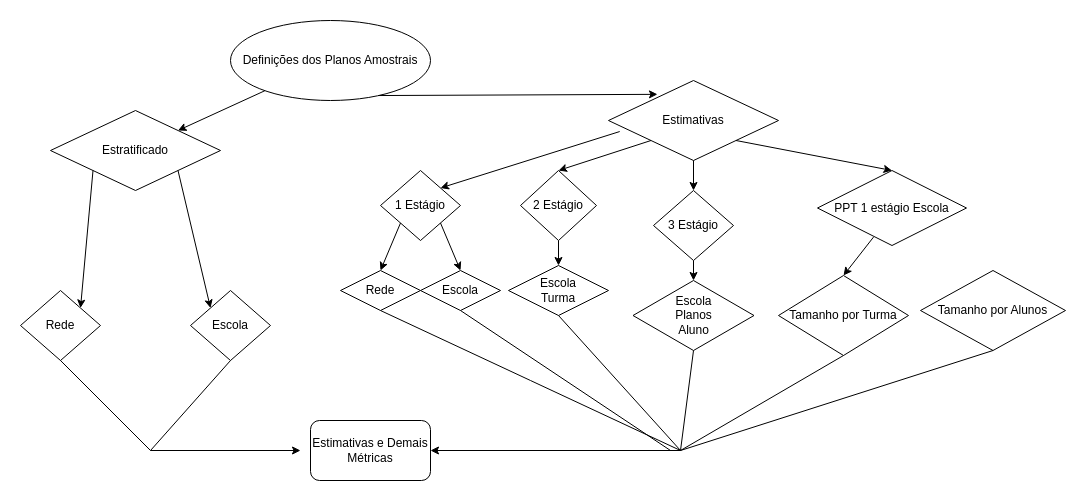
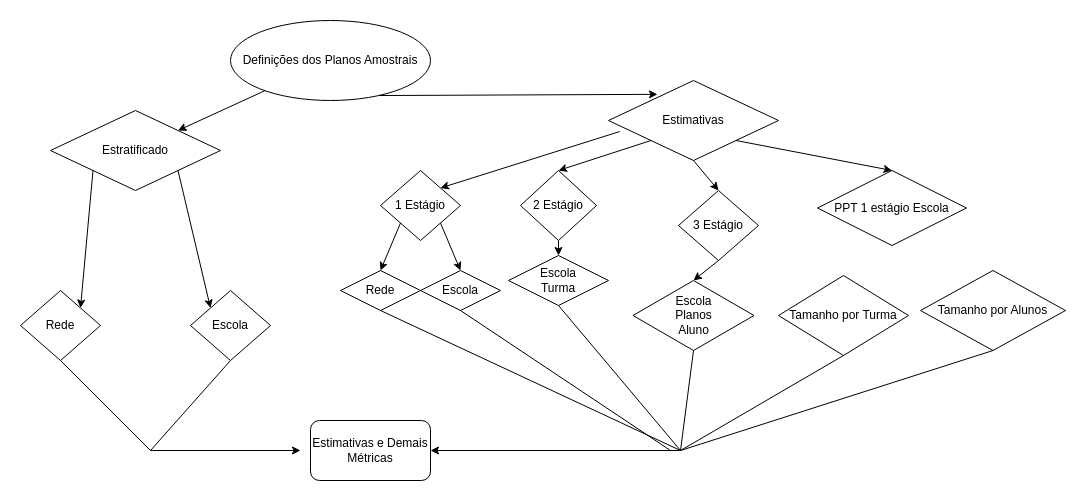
(694, 226) -> (719, 226)
(860, 254) -> none
(559, 291) -> (559, 281)
